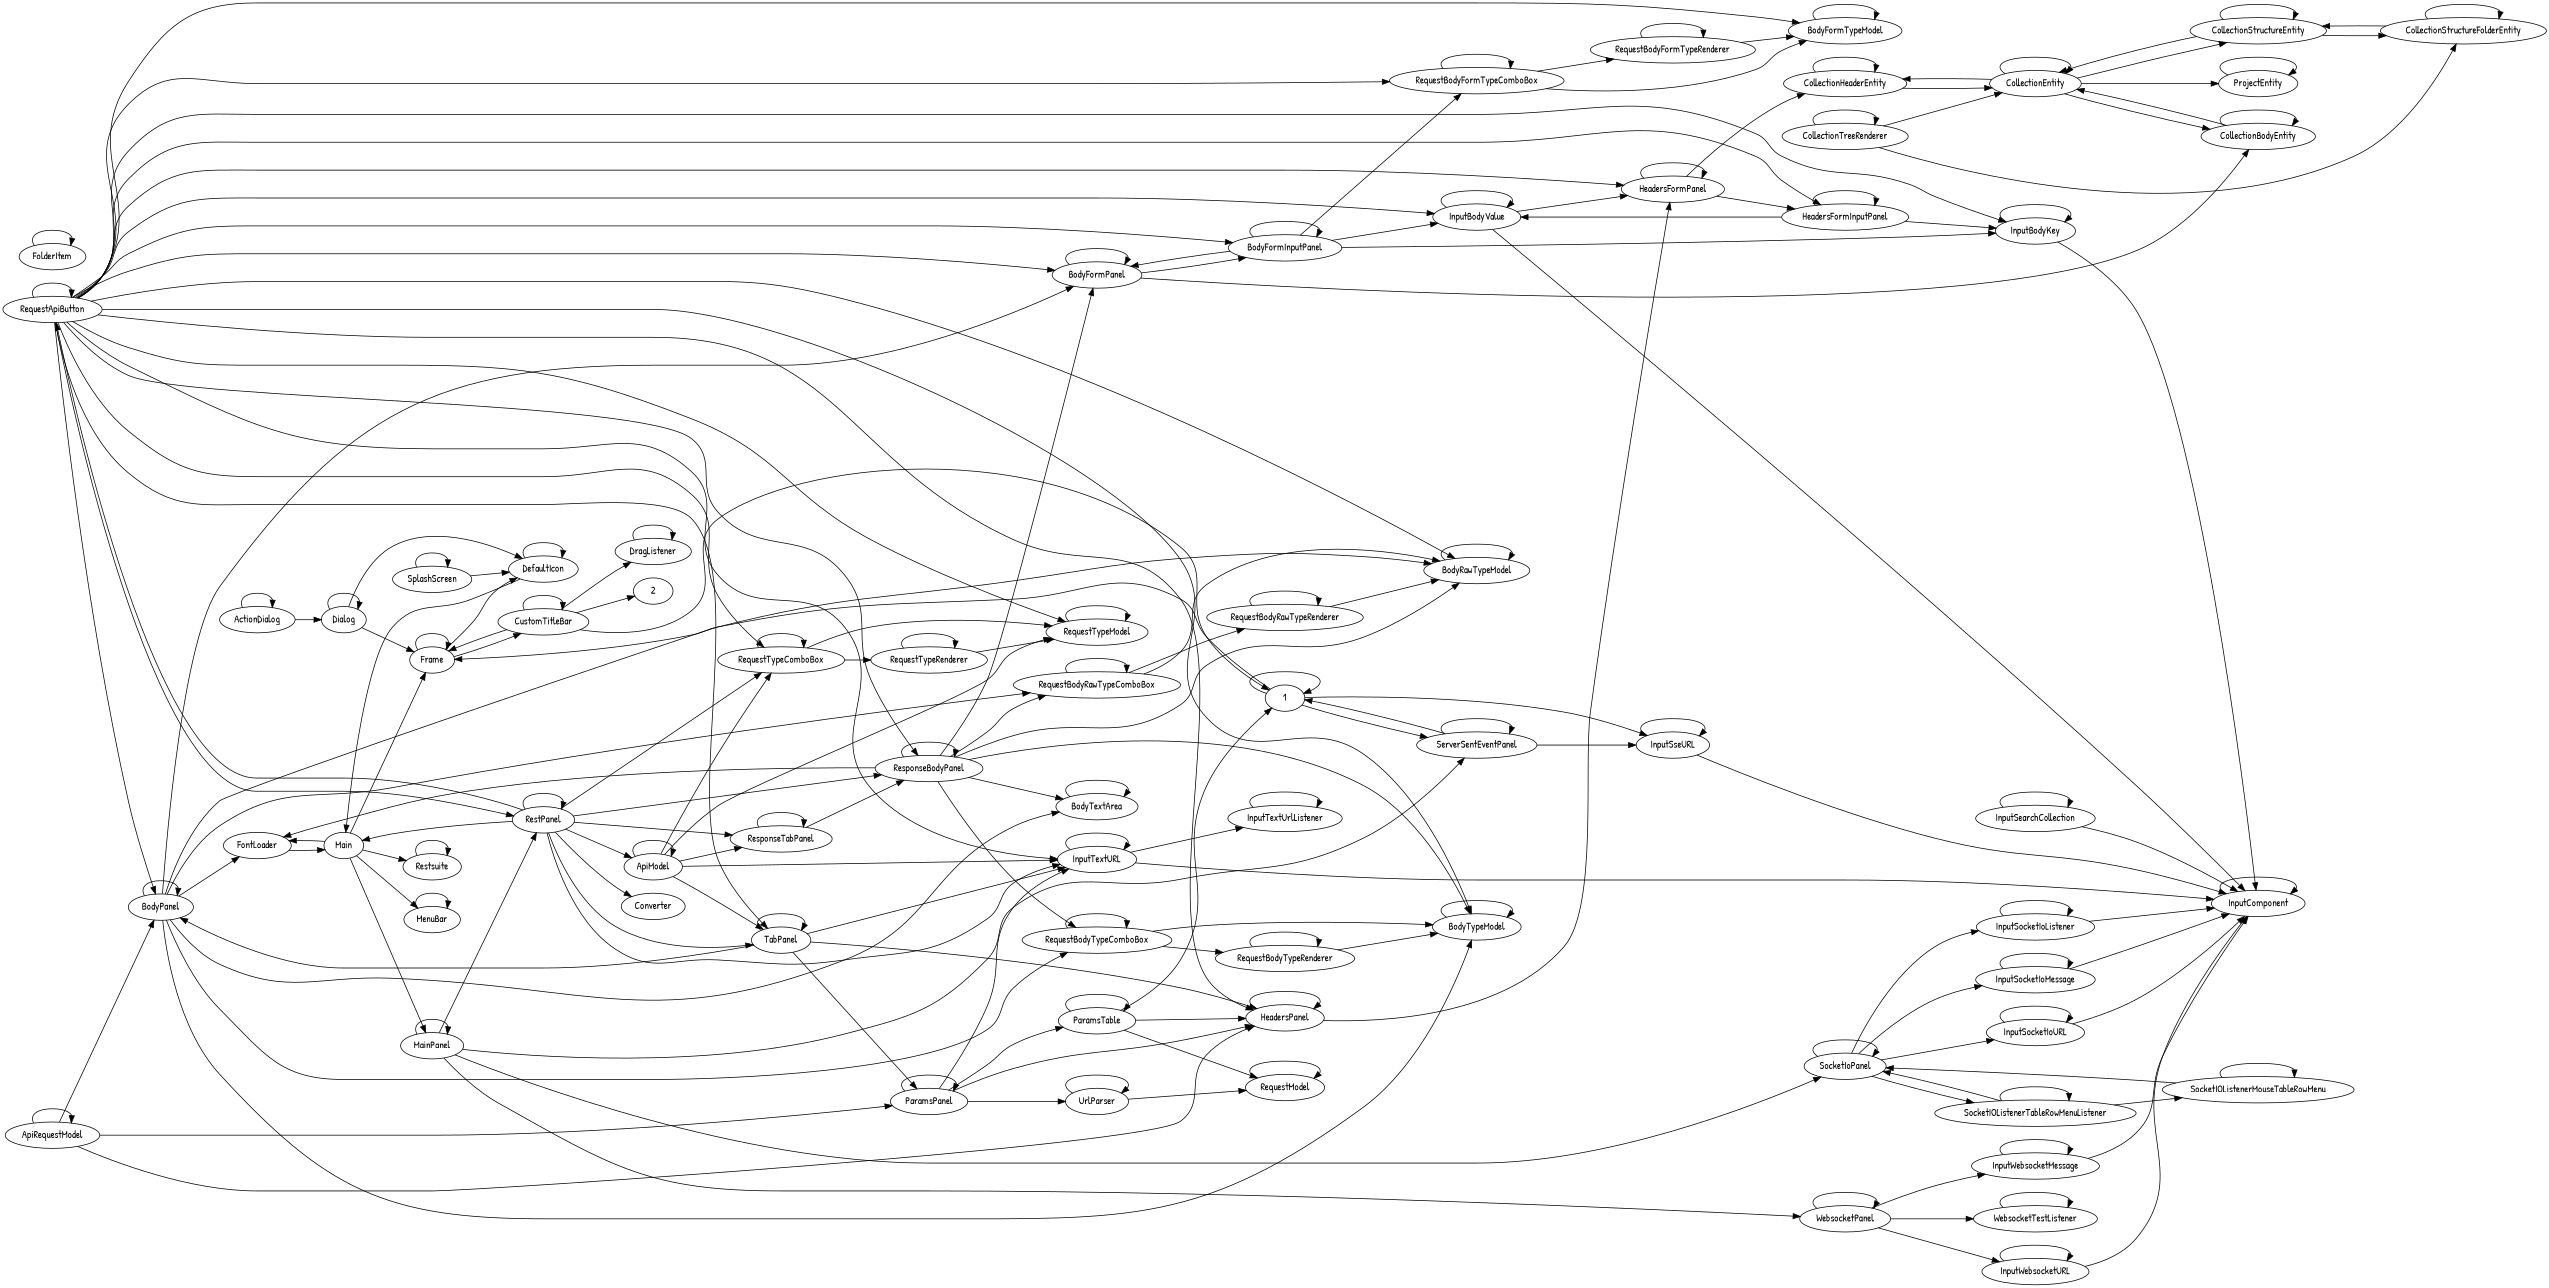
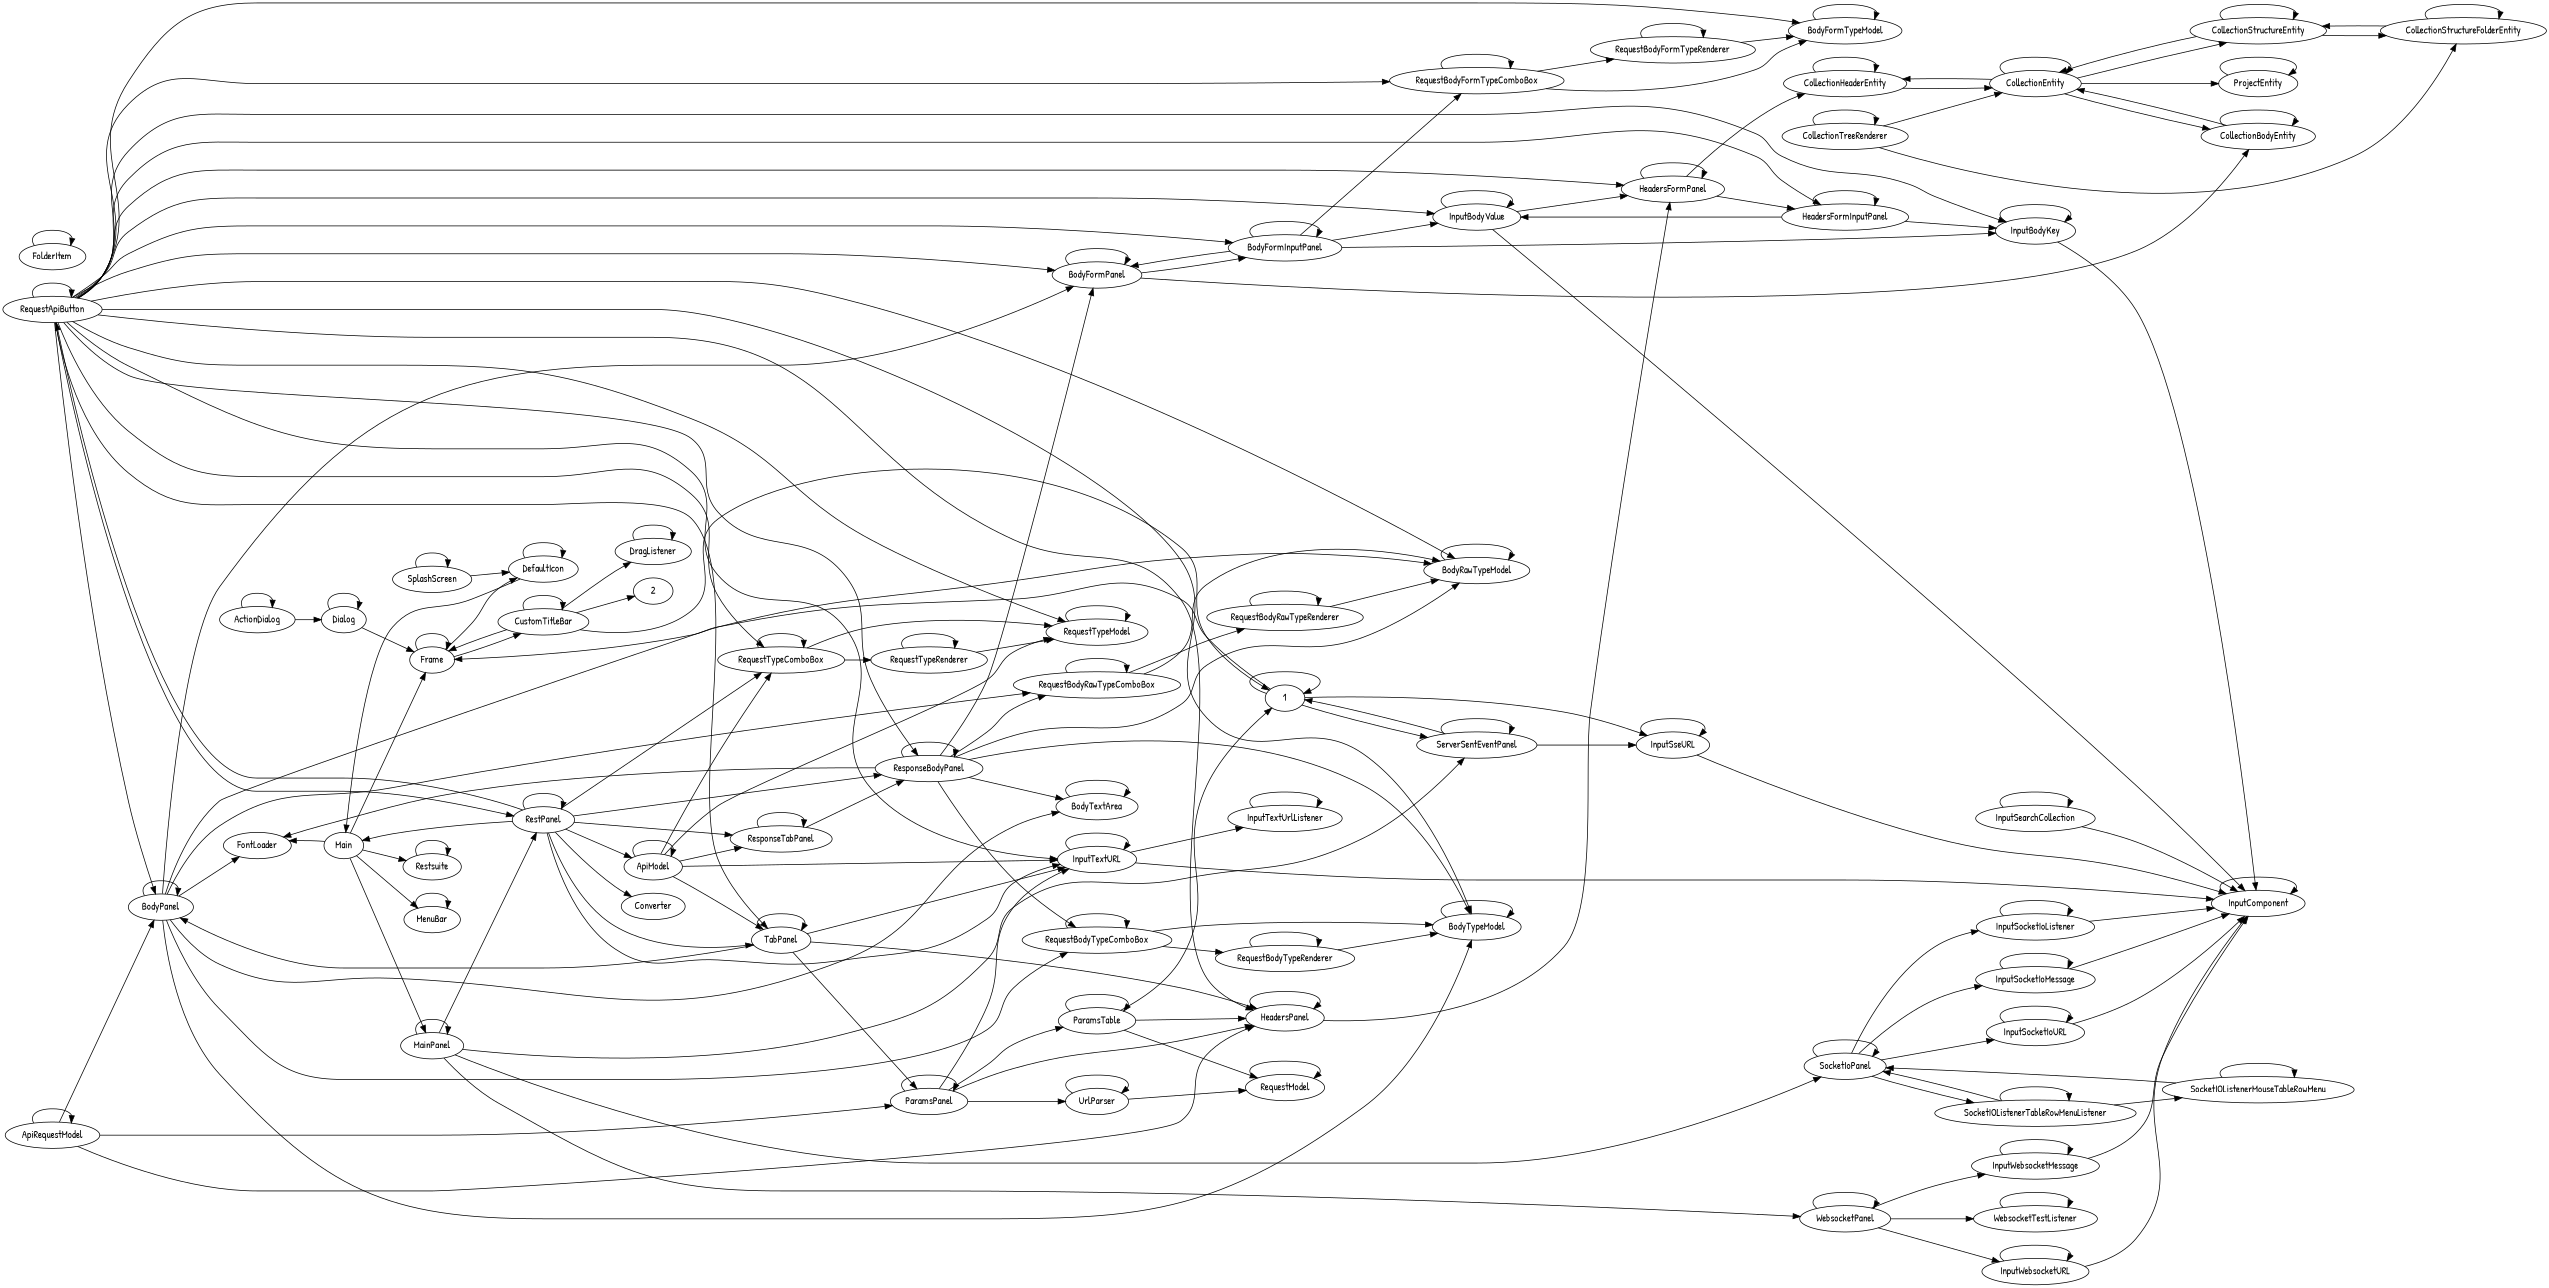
(417, 538) -> none
(303, 850) -> none
